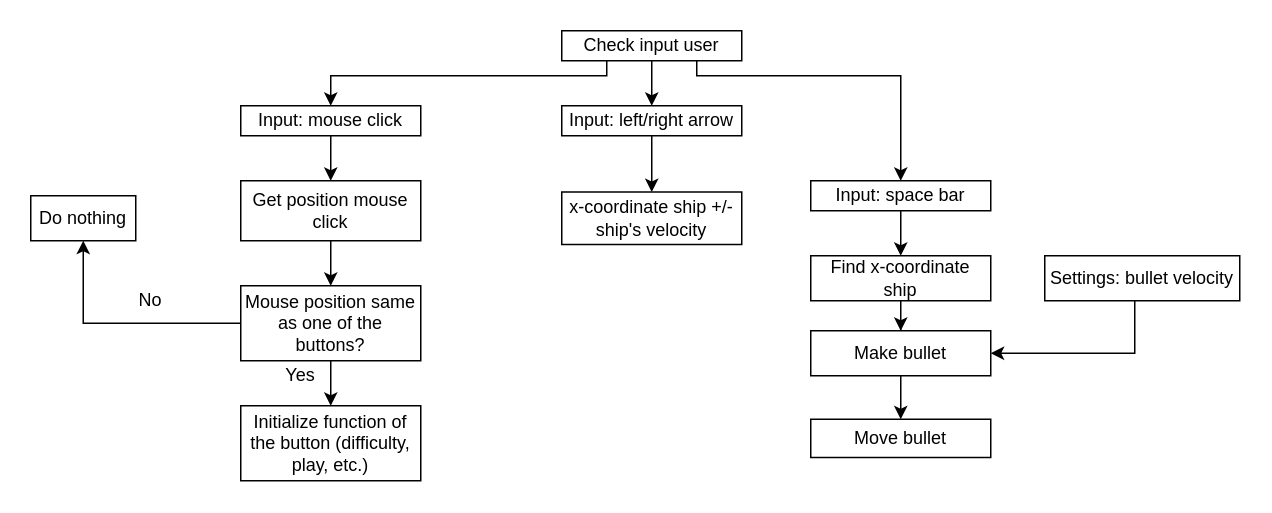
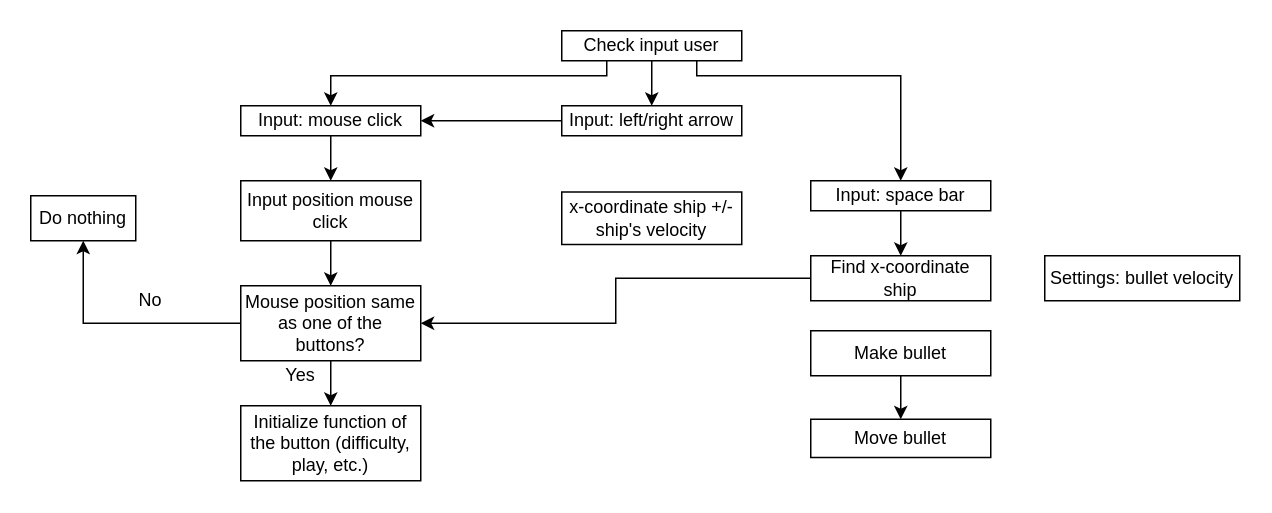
(652, 162) -> (497, 121)
(331, 211) -> (331, 211)
(901, 321) -> (616, 295)
(1094, 353) -> none
